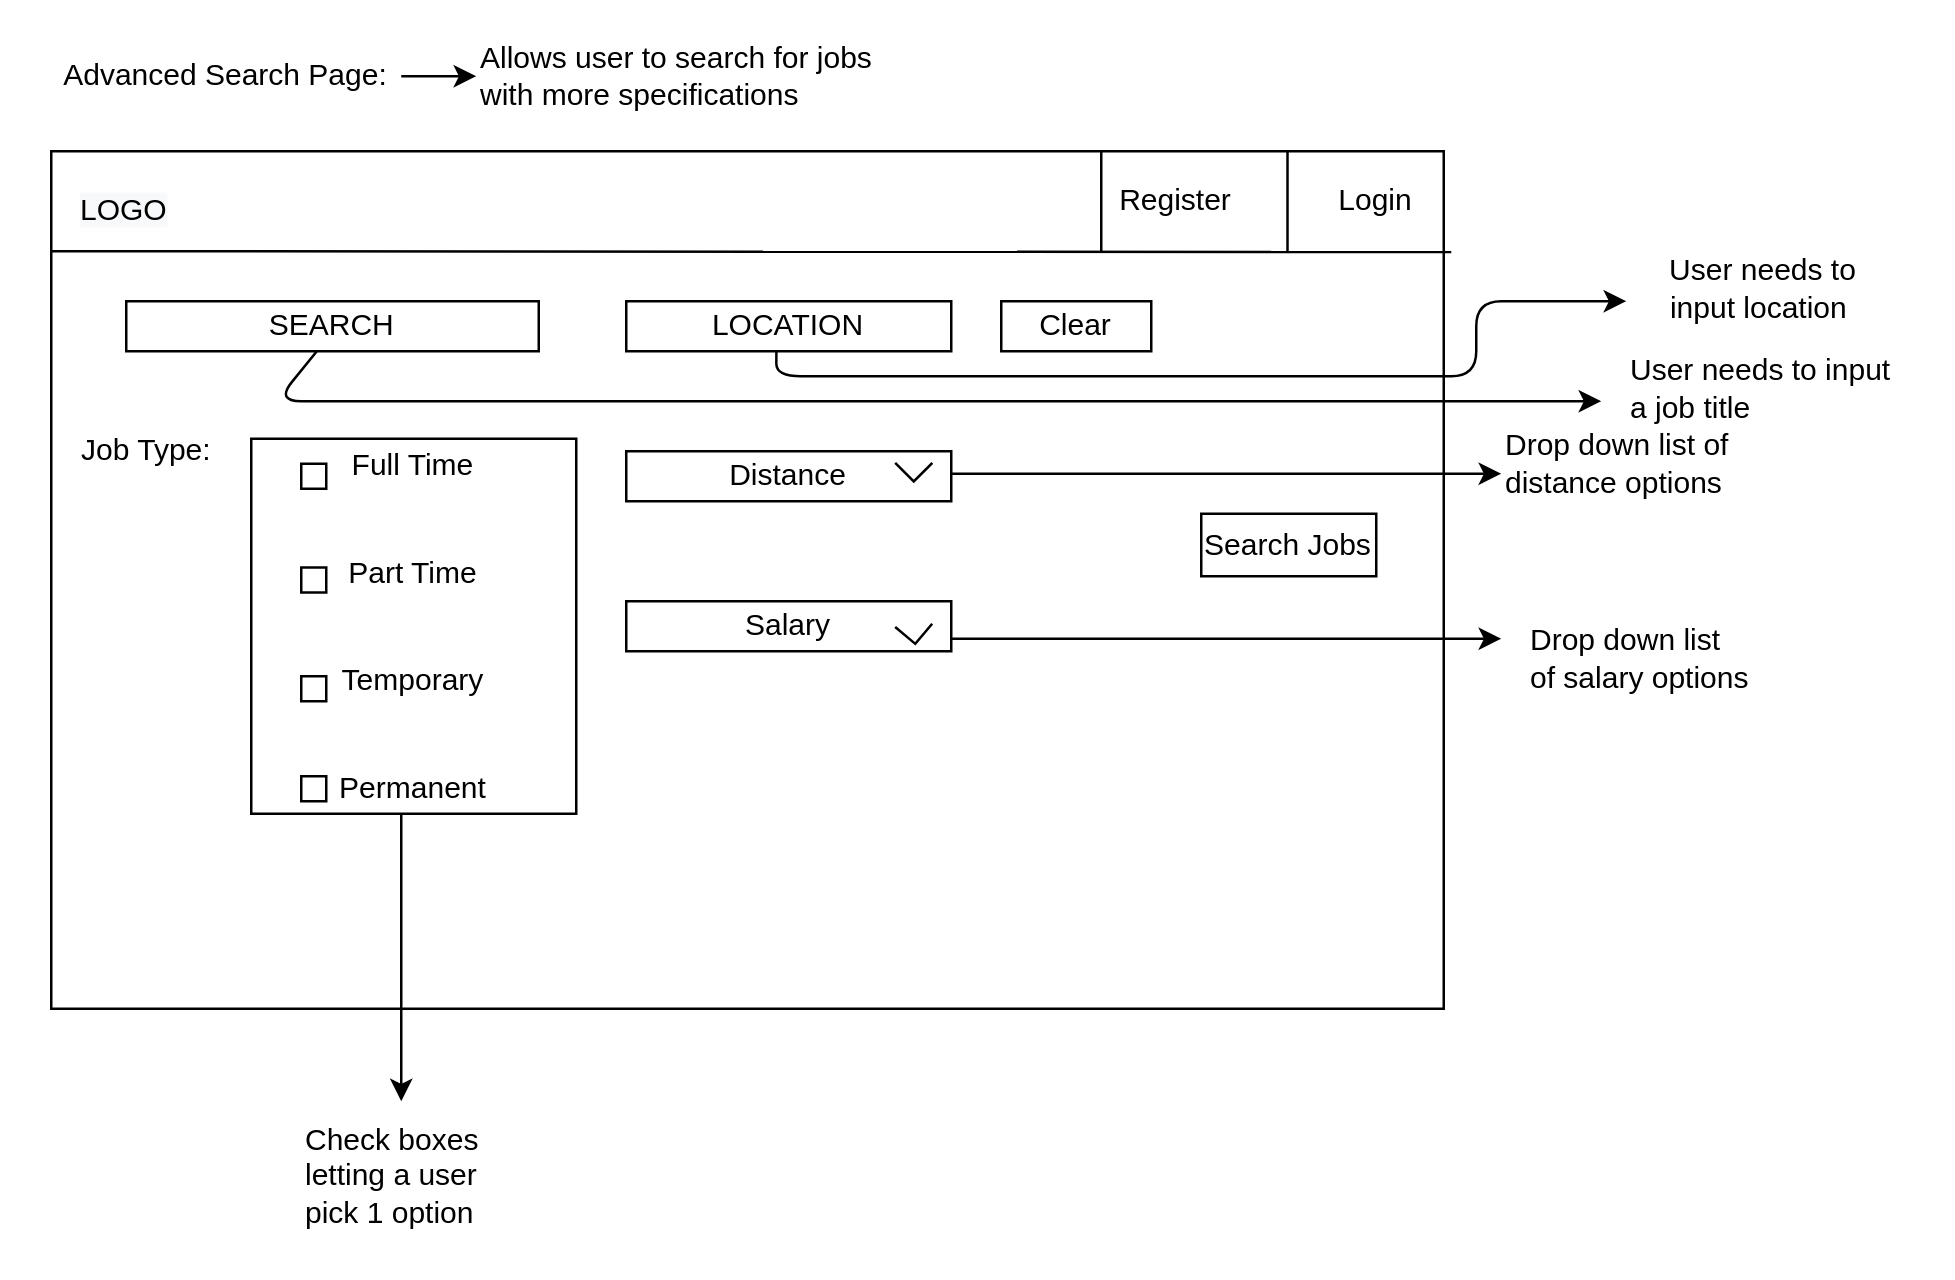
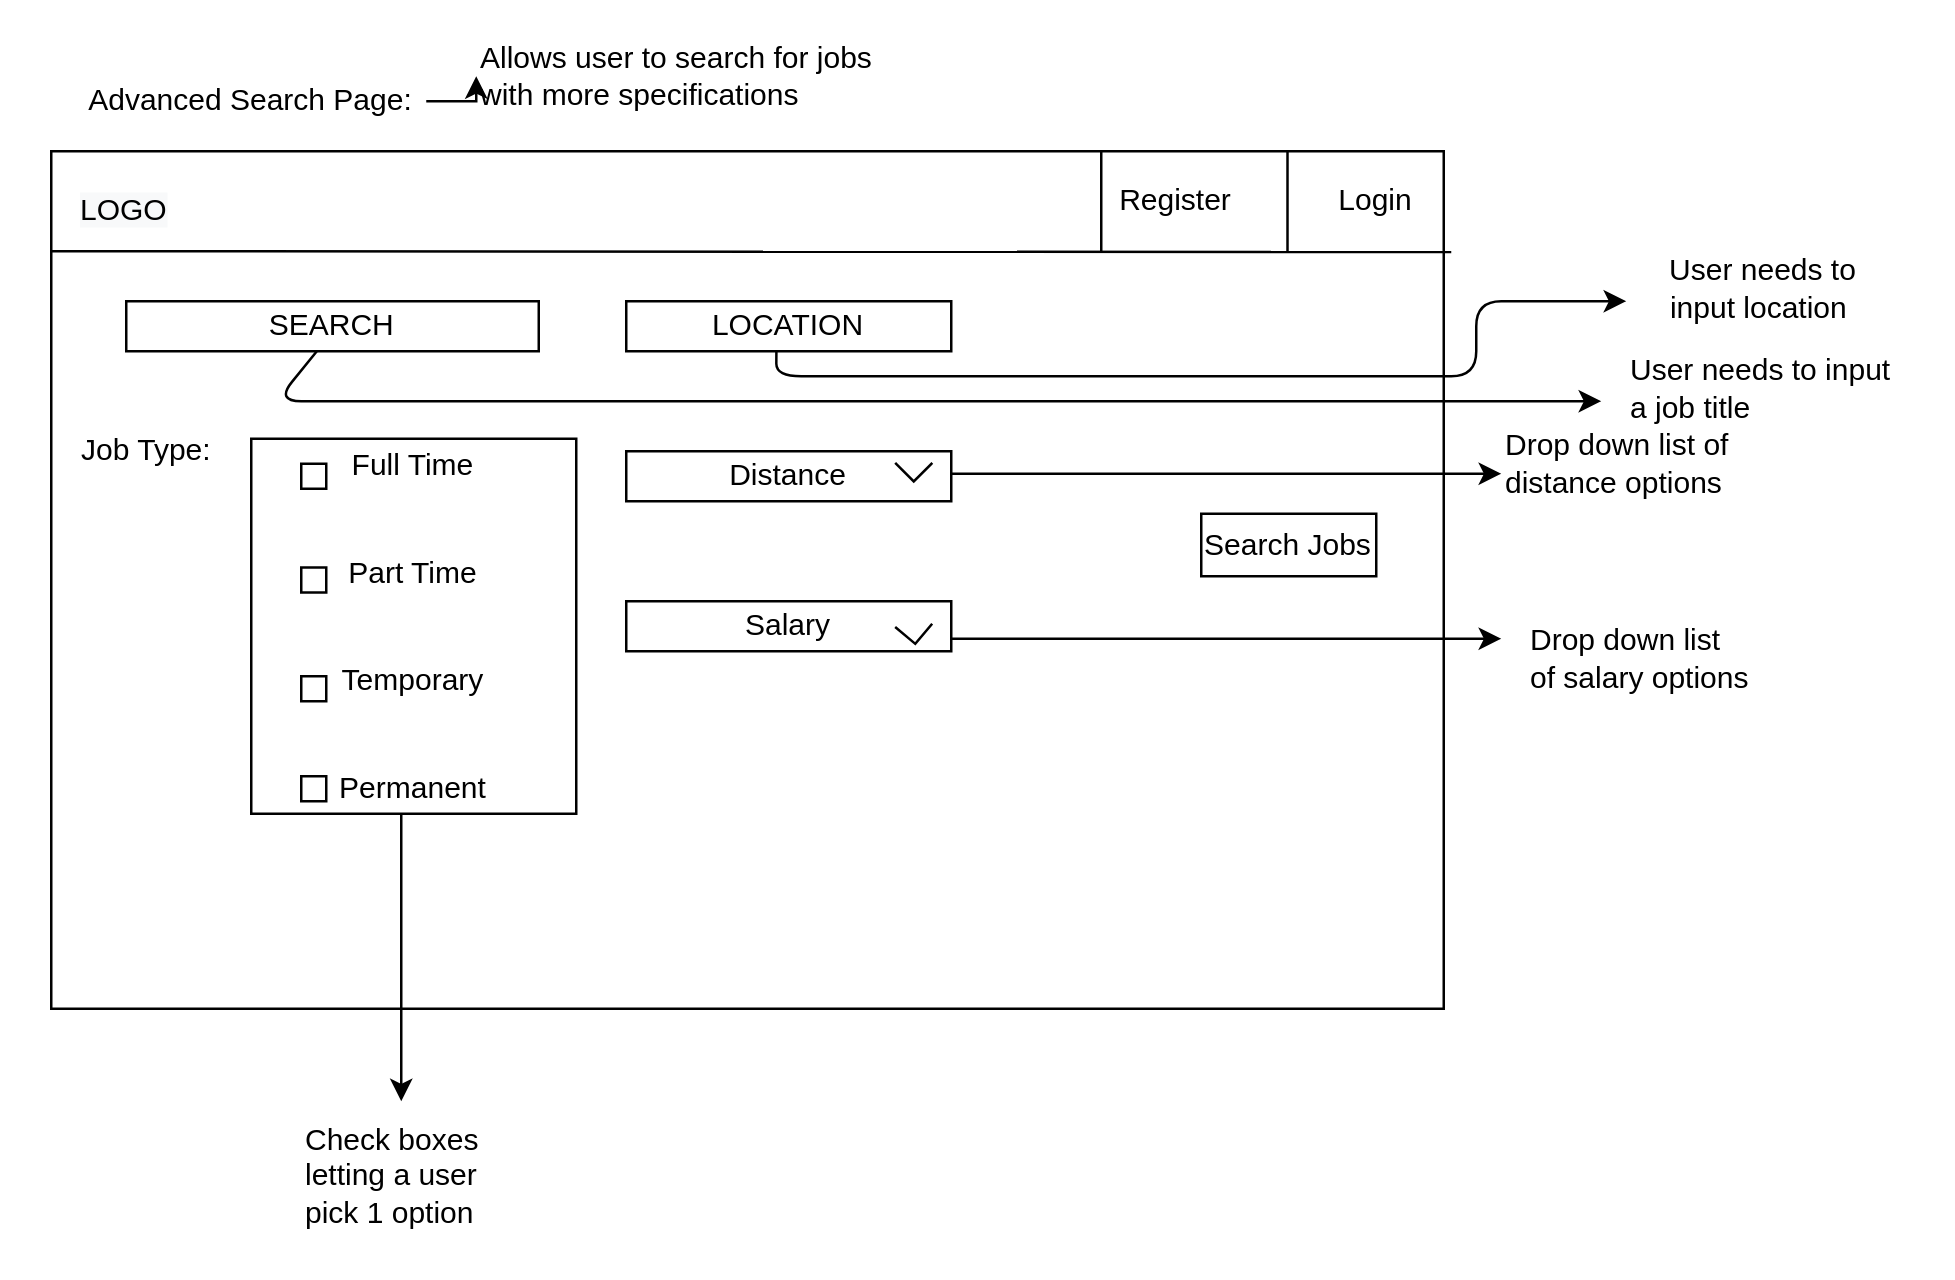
(226, 76) -> (251, 101)
(1076, 326) -> none
